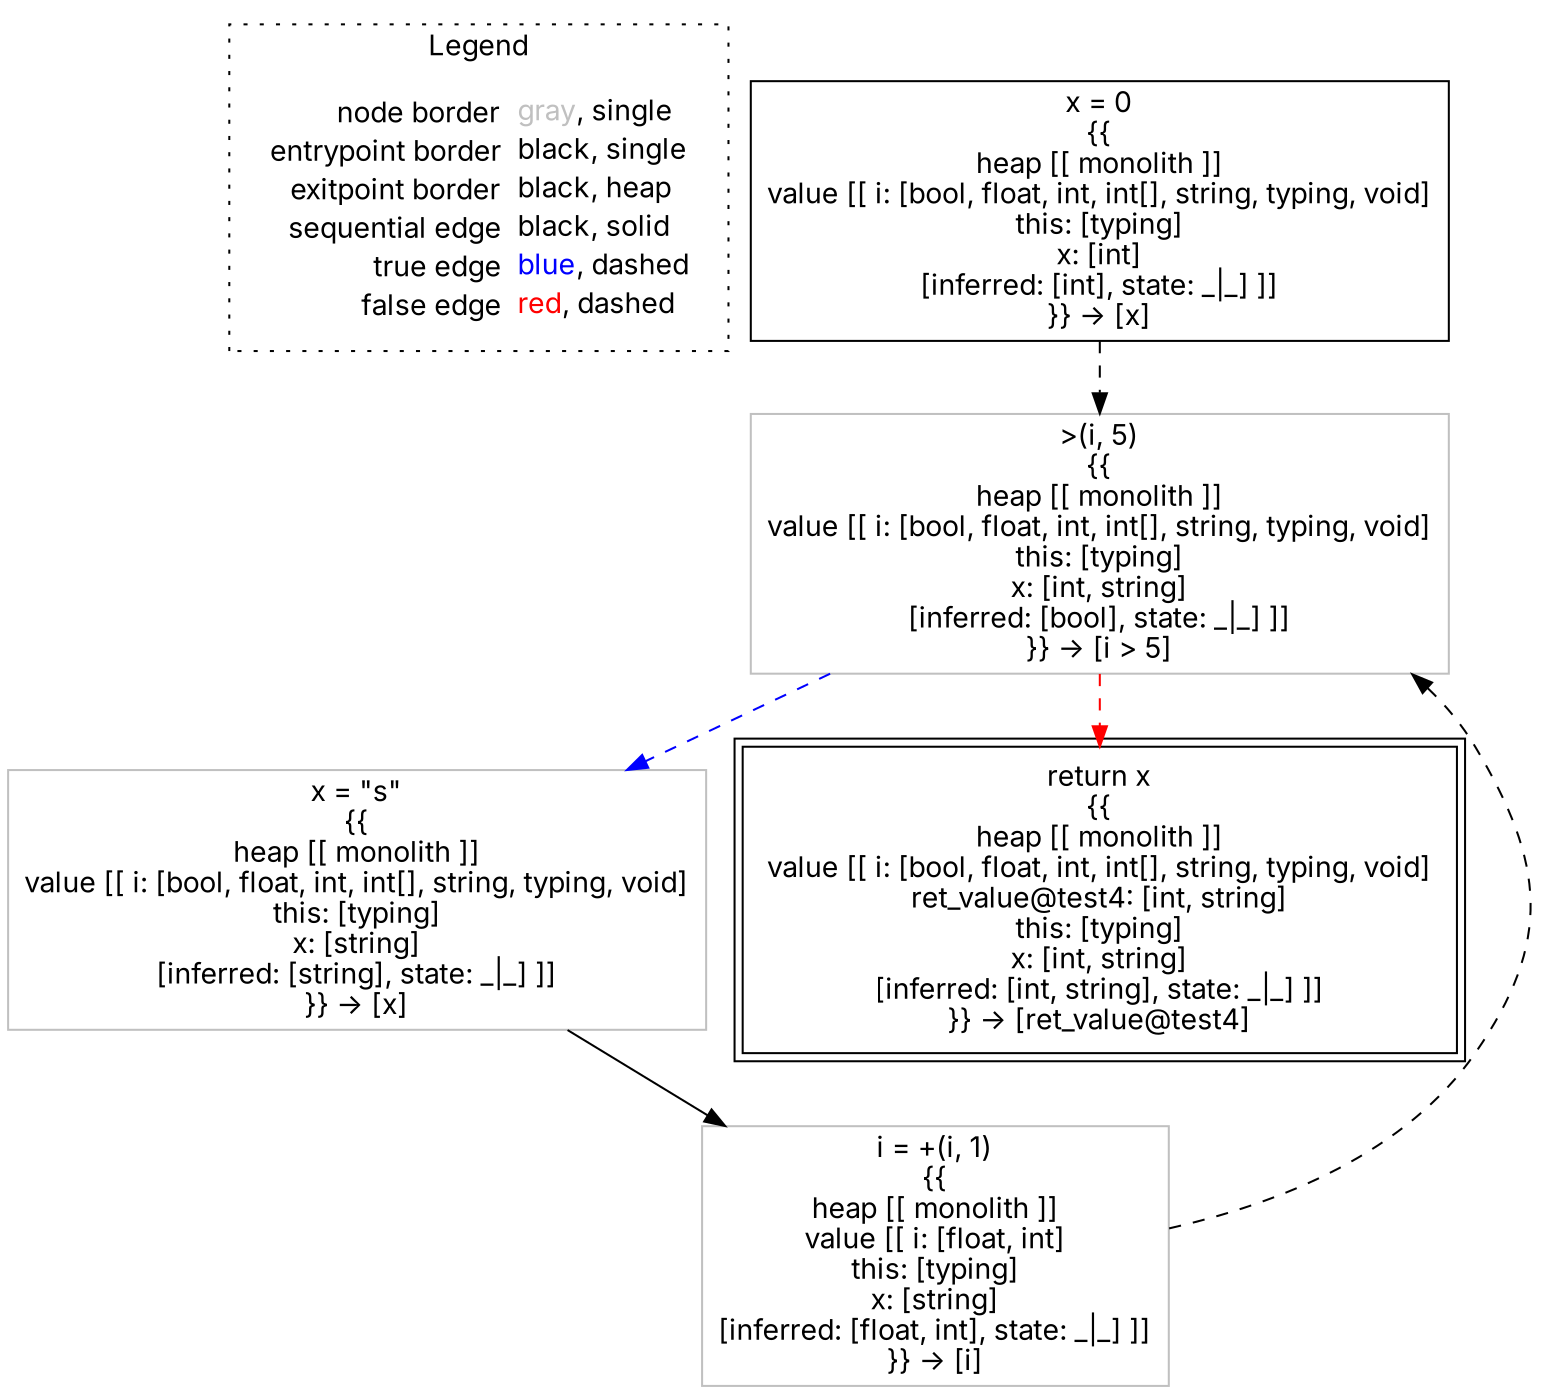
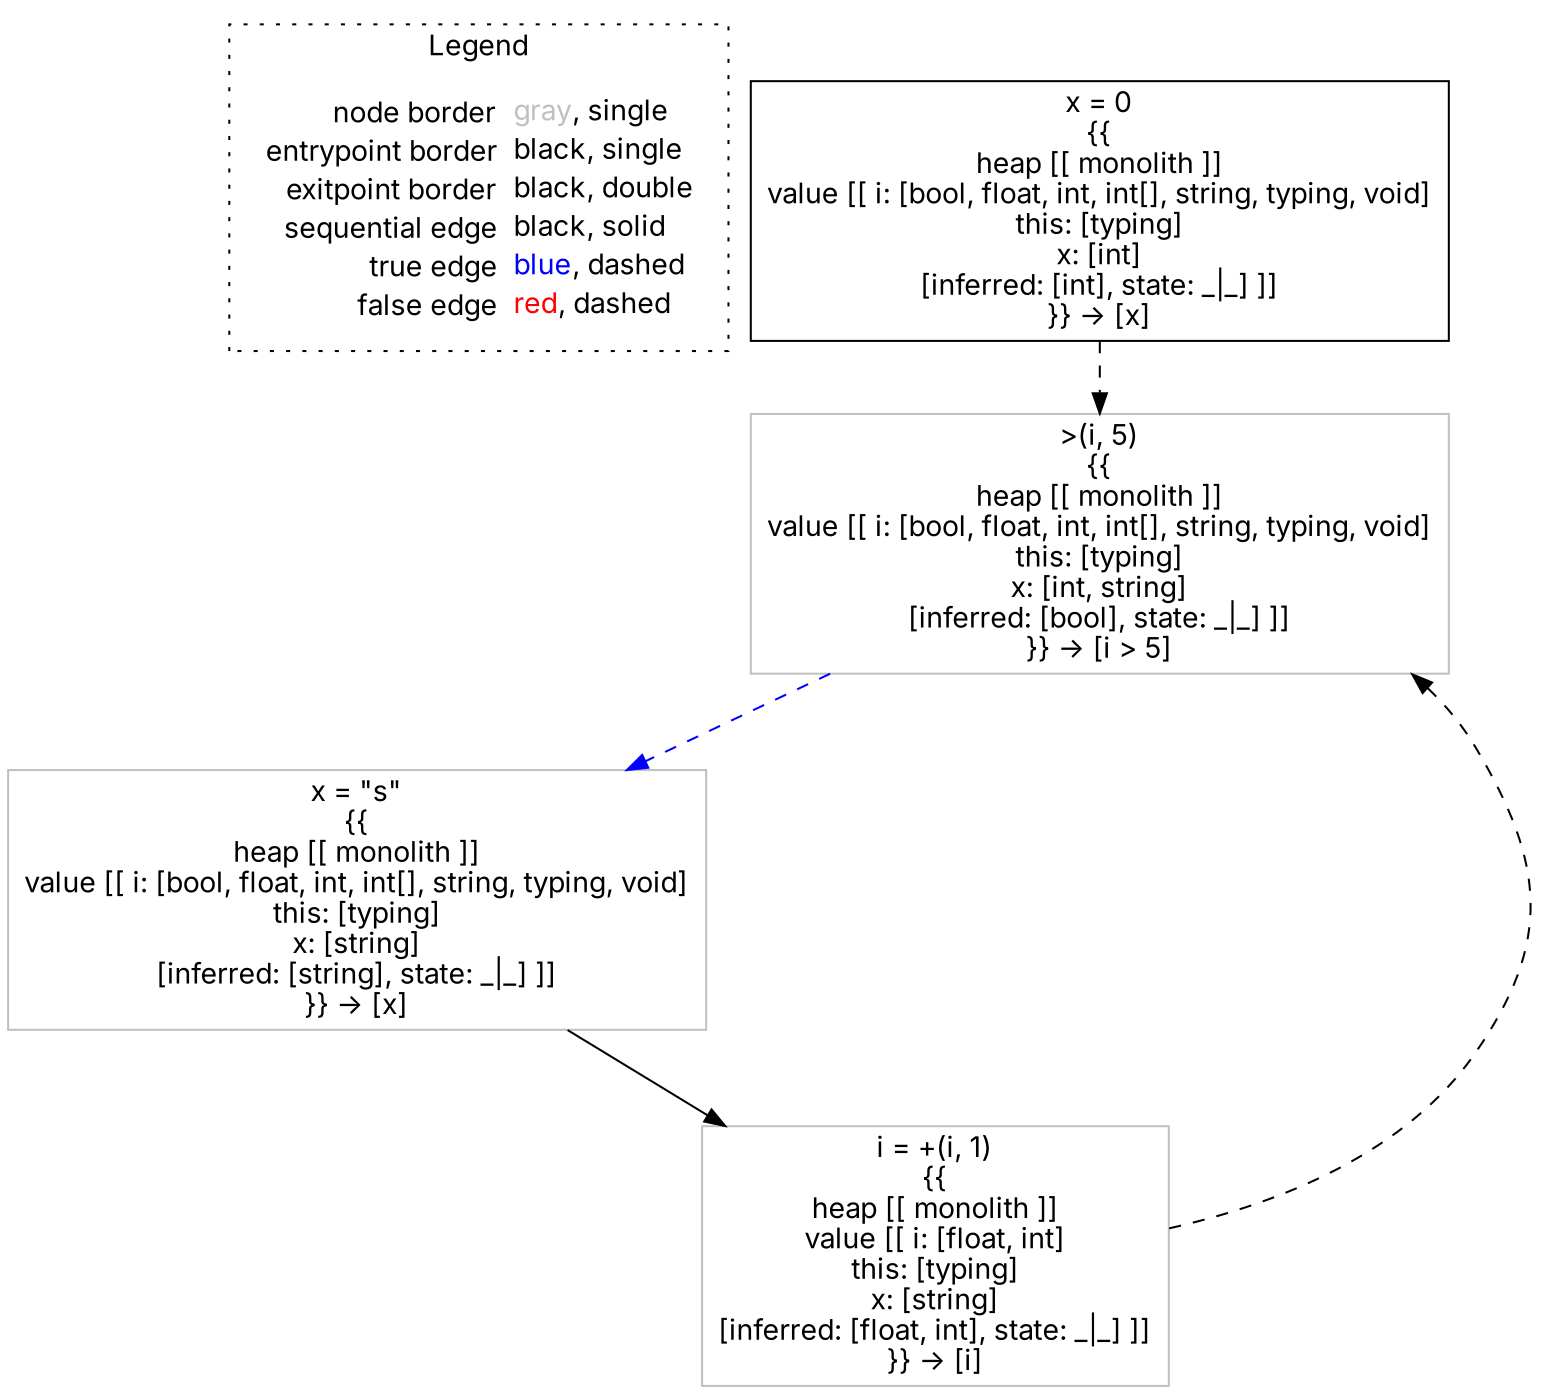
(631, 189) -> (640, 189)
(1100, 900) -> none
